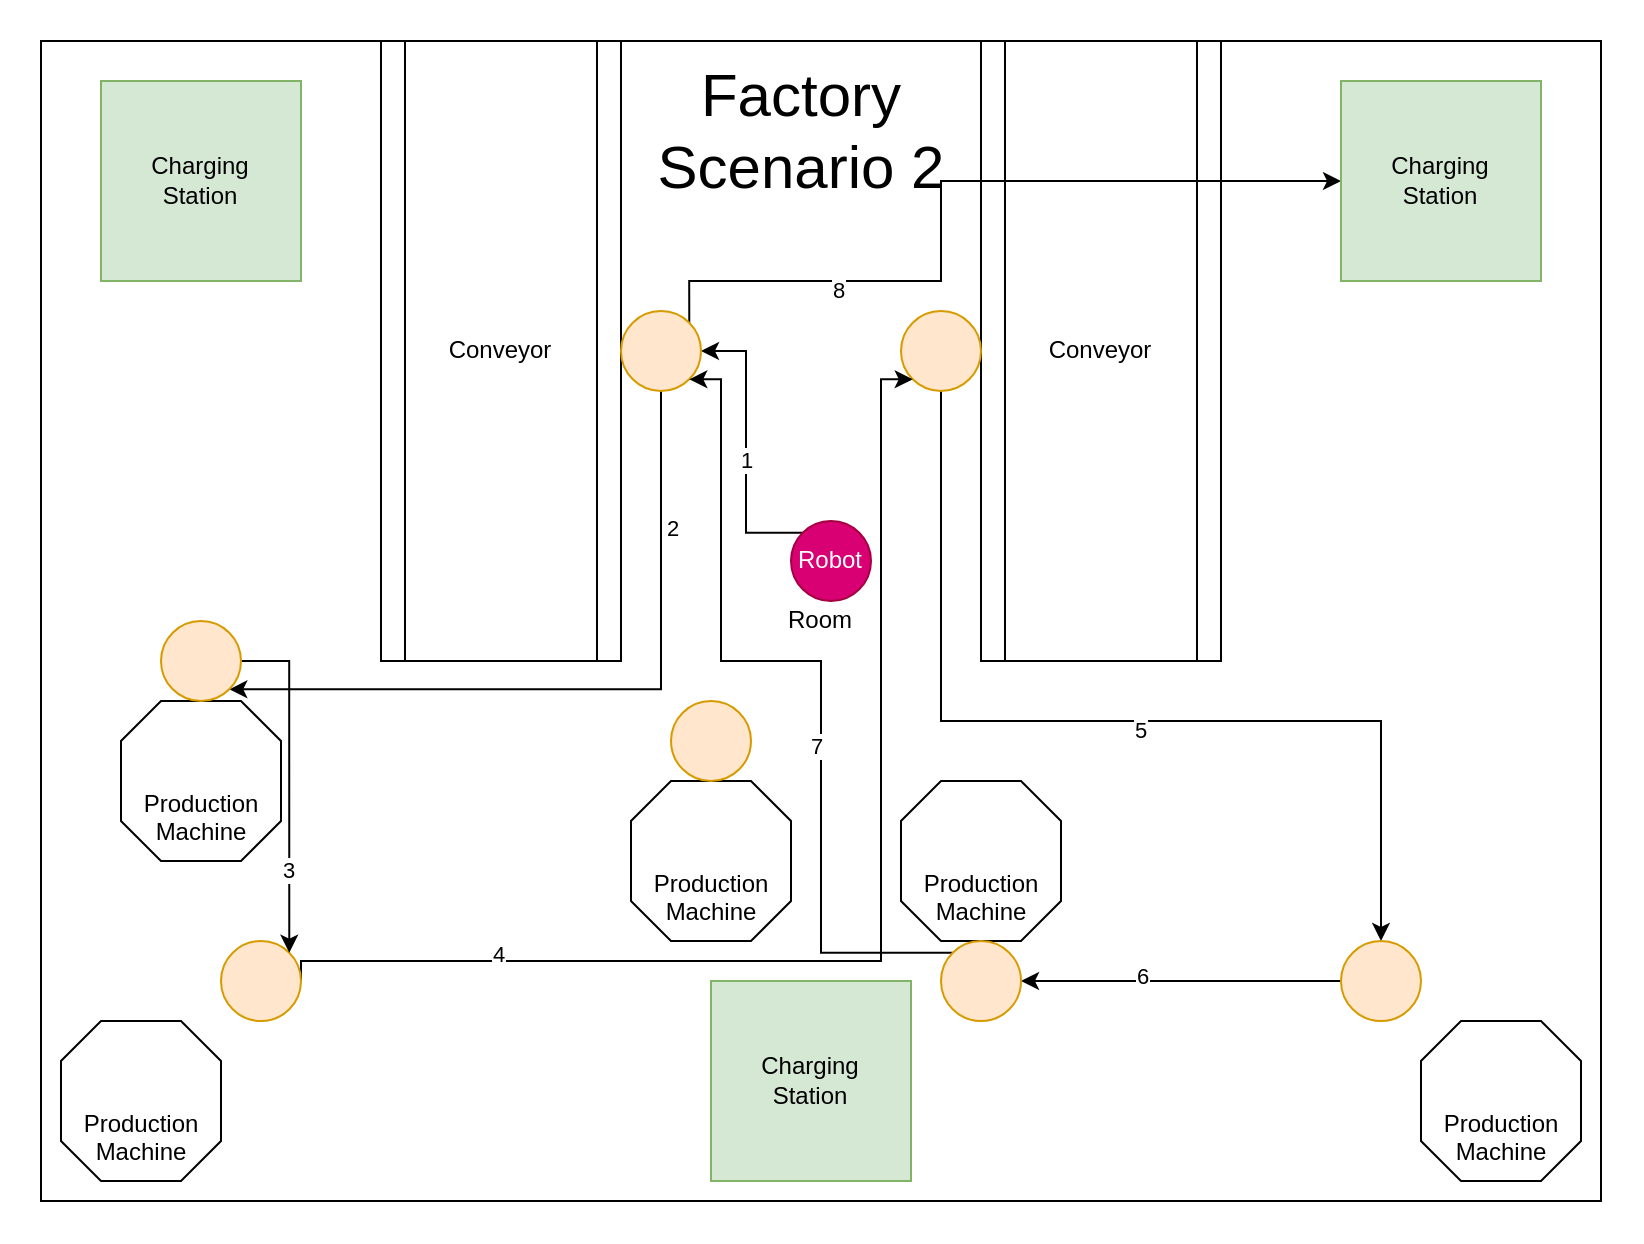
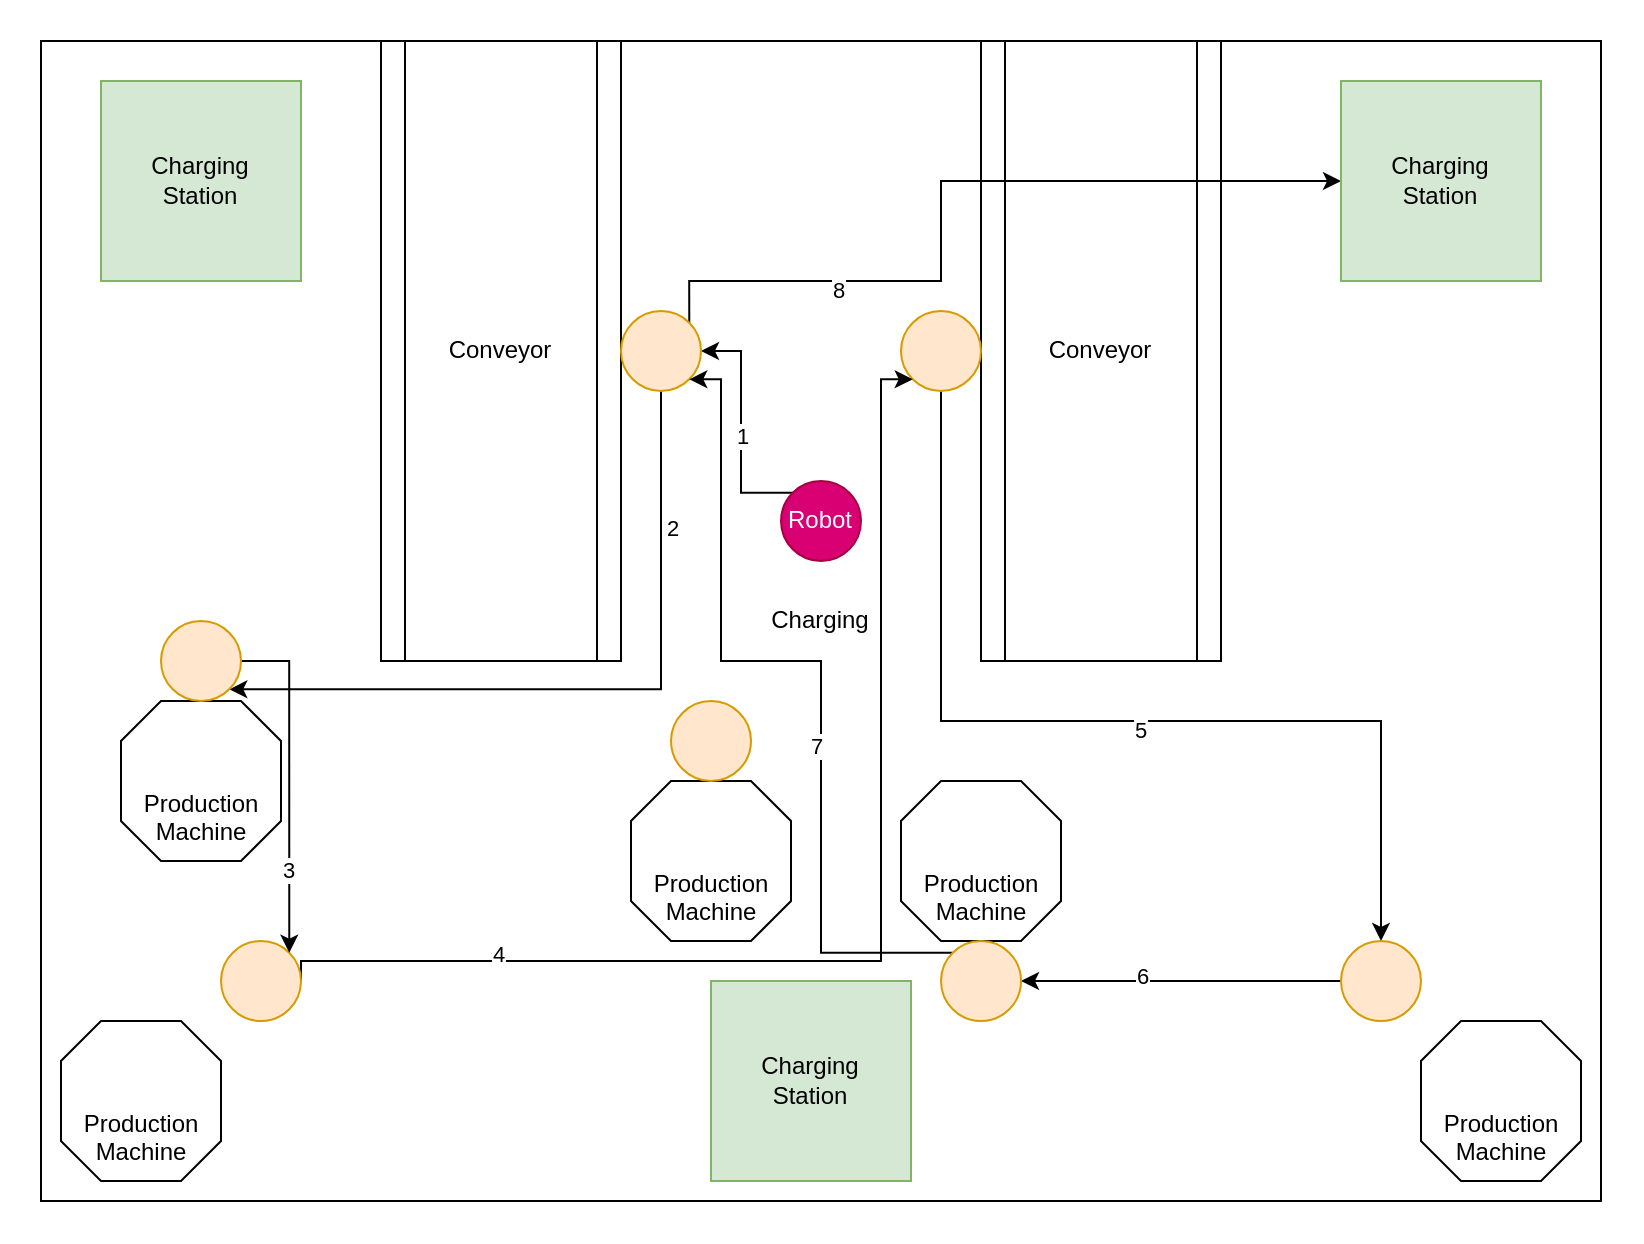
(801, 131) -> none
(831, 561) -> (821, 521)
(821, 621) -> (821, 621)
